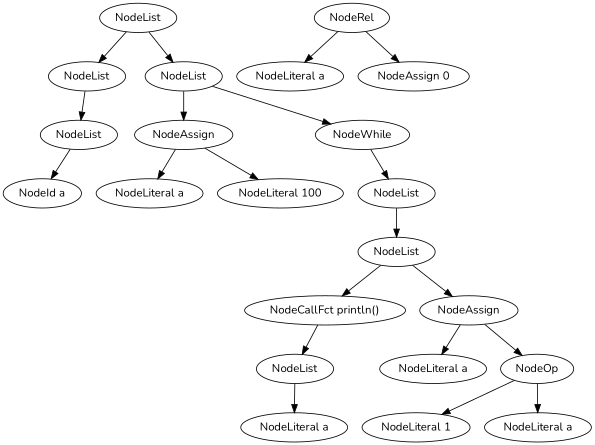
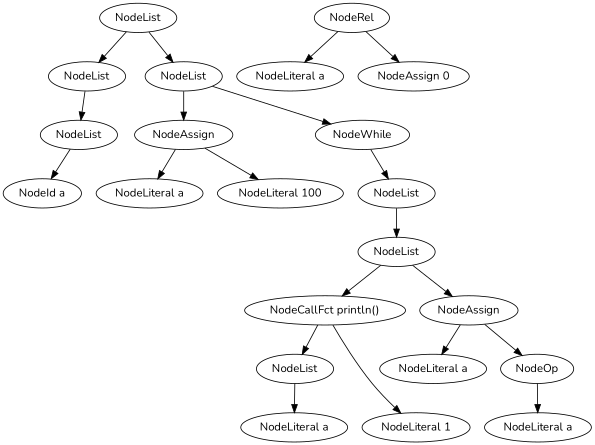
(482, 396) -> (361, 369)
